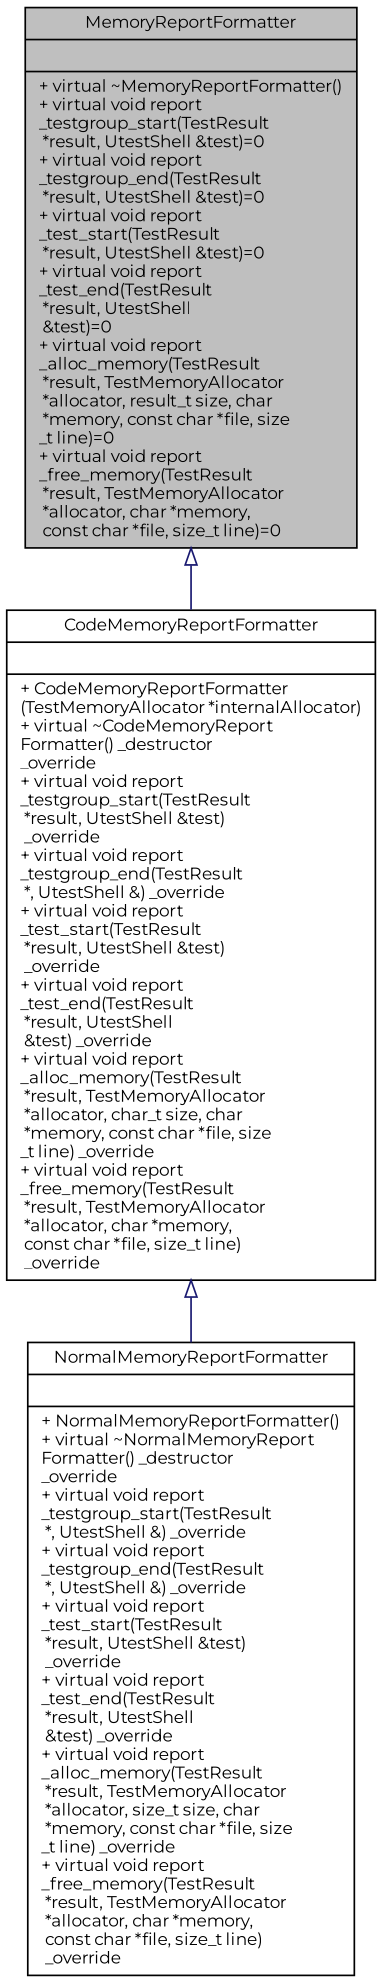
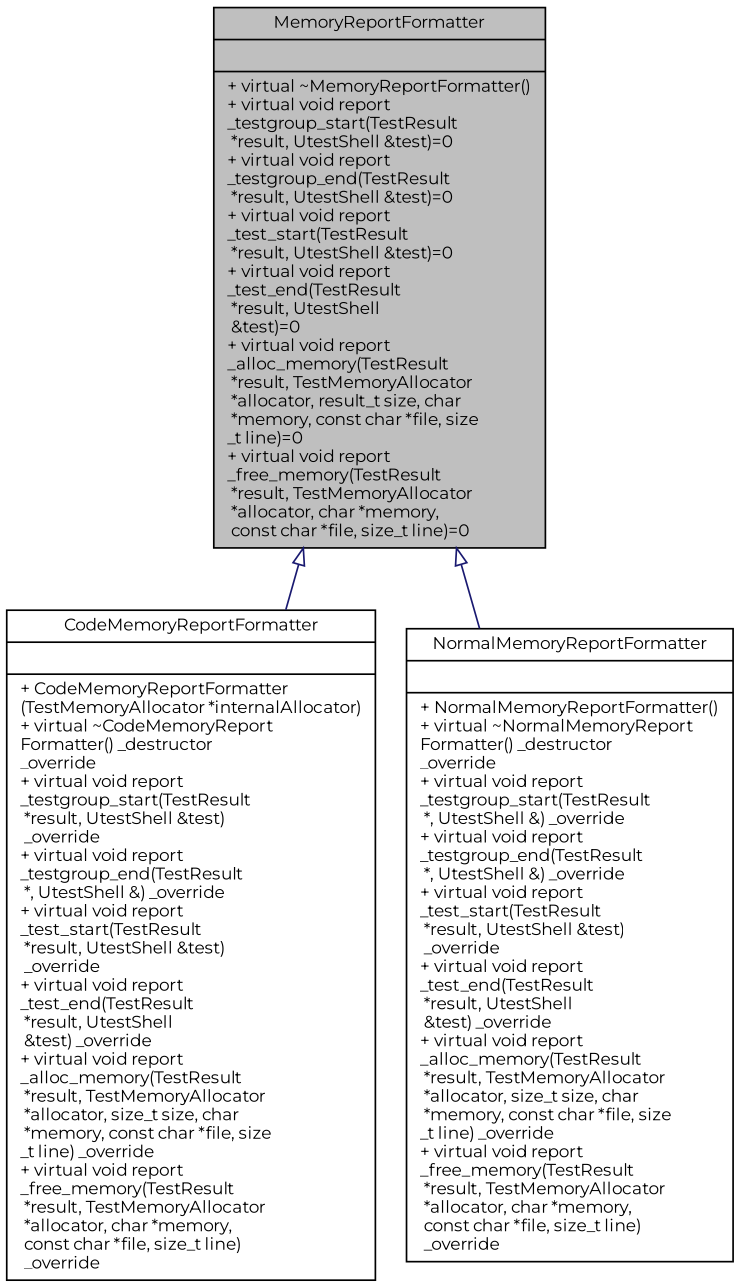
(132, 1115) -> (130, 1115)
(191, 1320) -> (470, 597)
